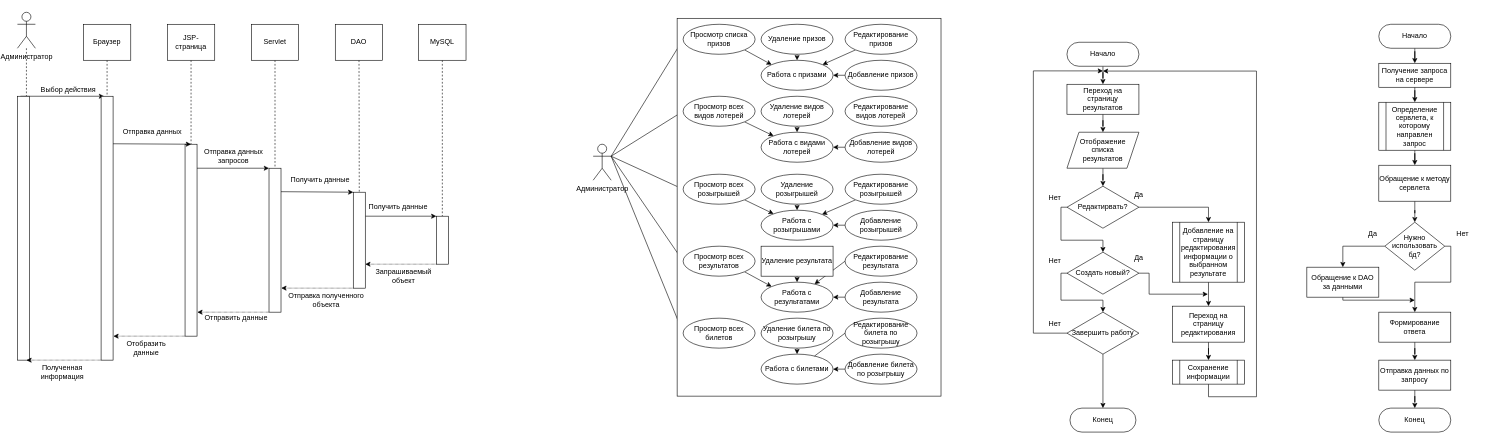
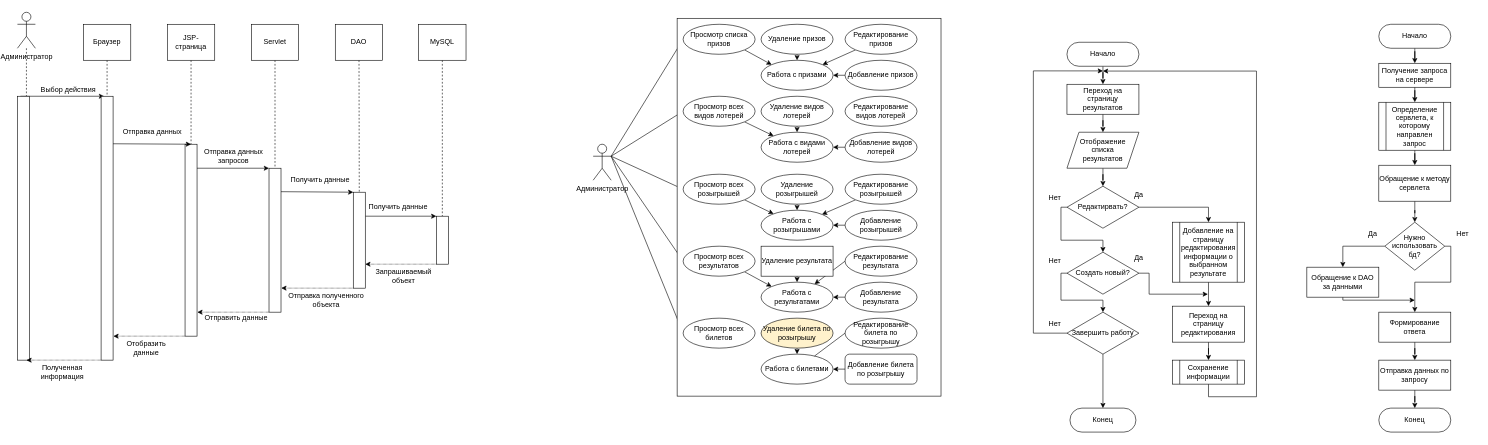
(797, 333) -> (797, 333)
(881, 369) -> (881, 369)
